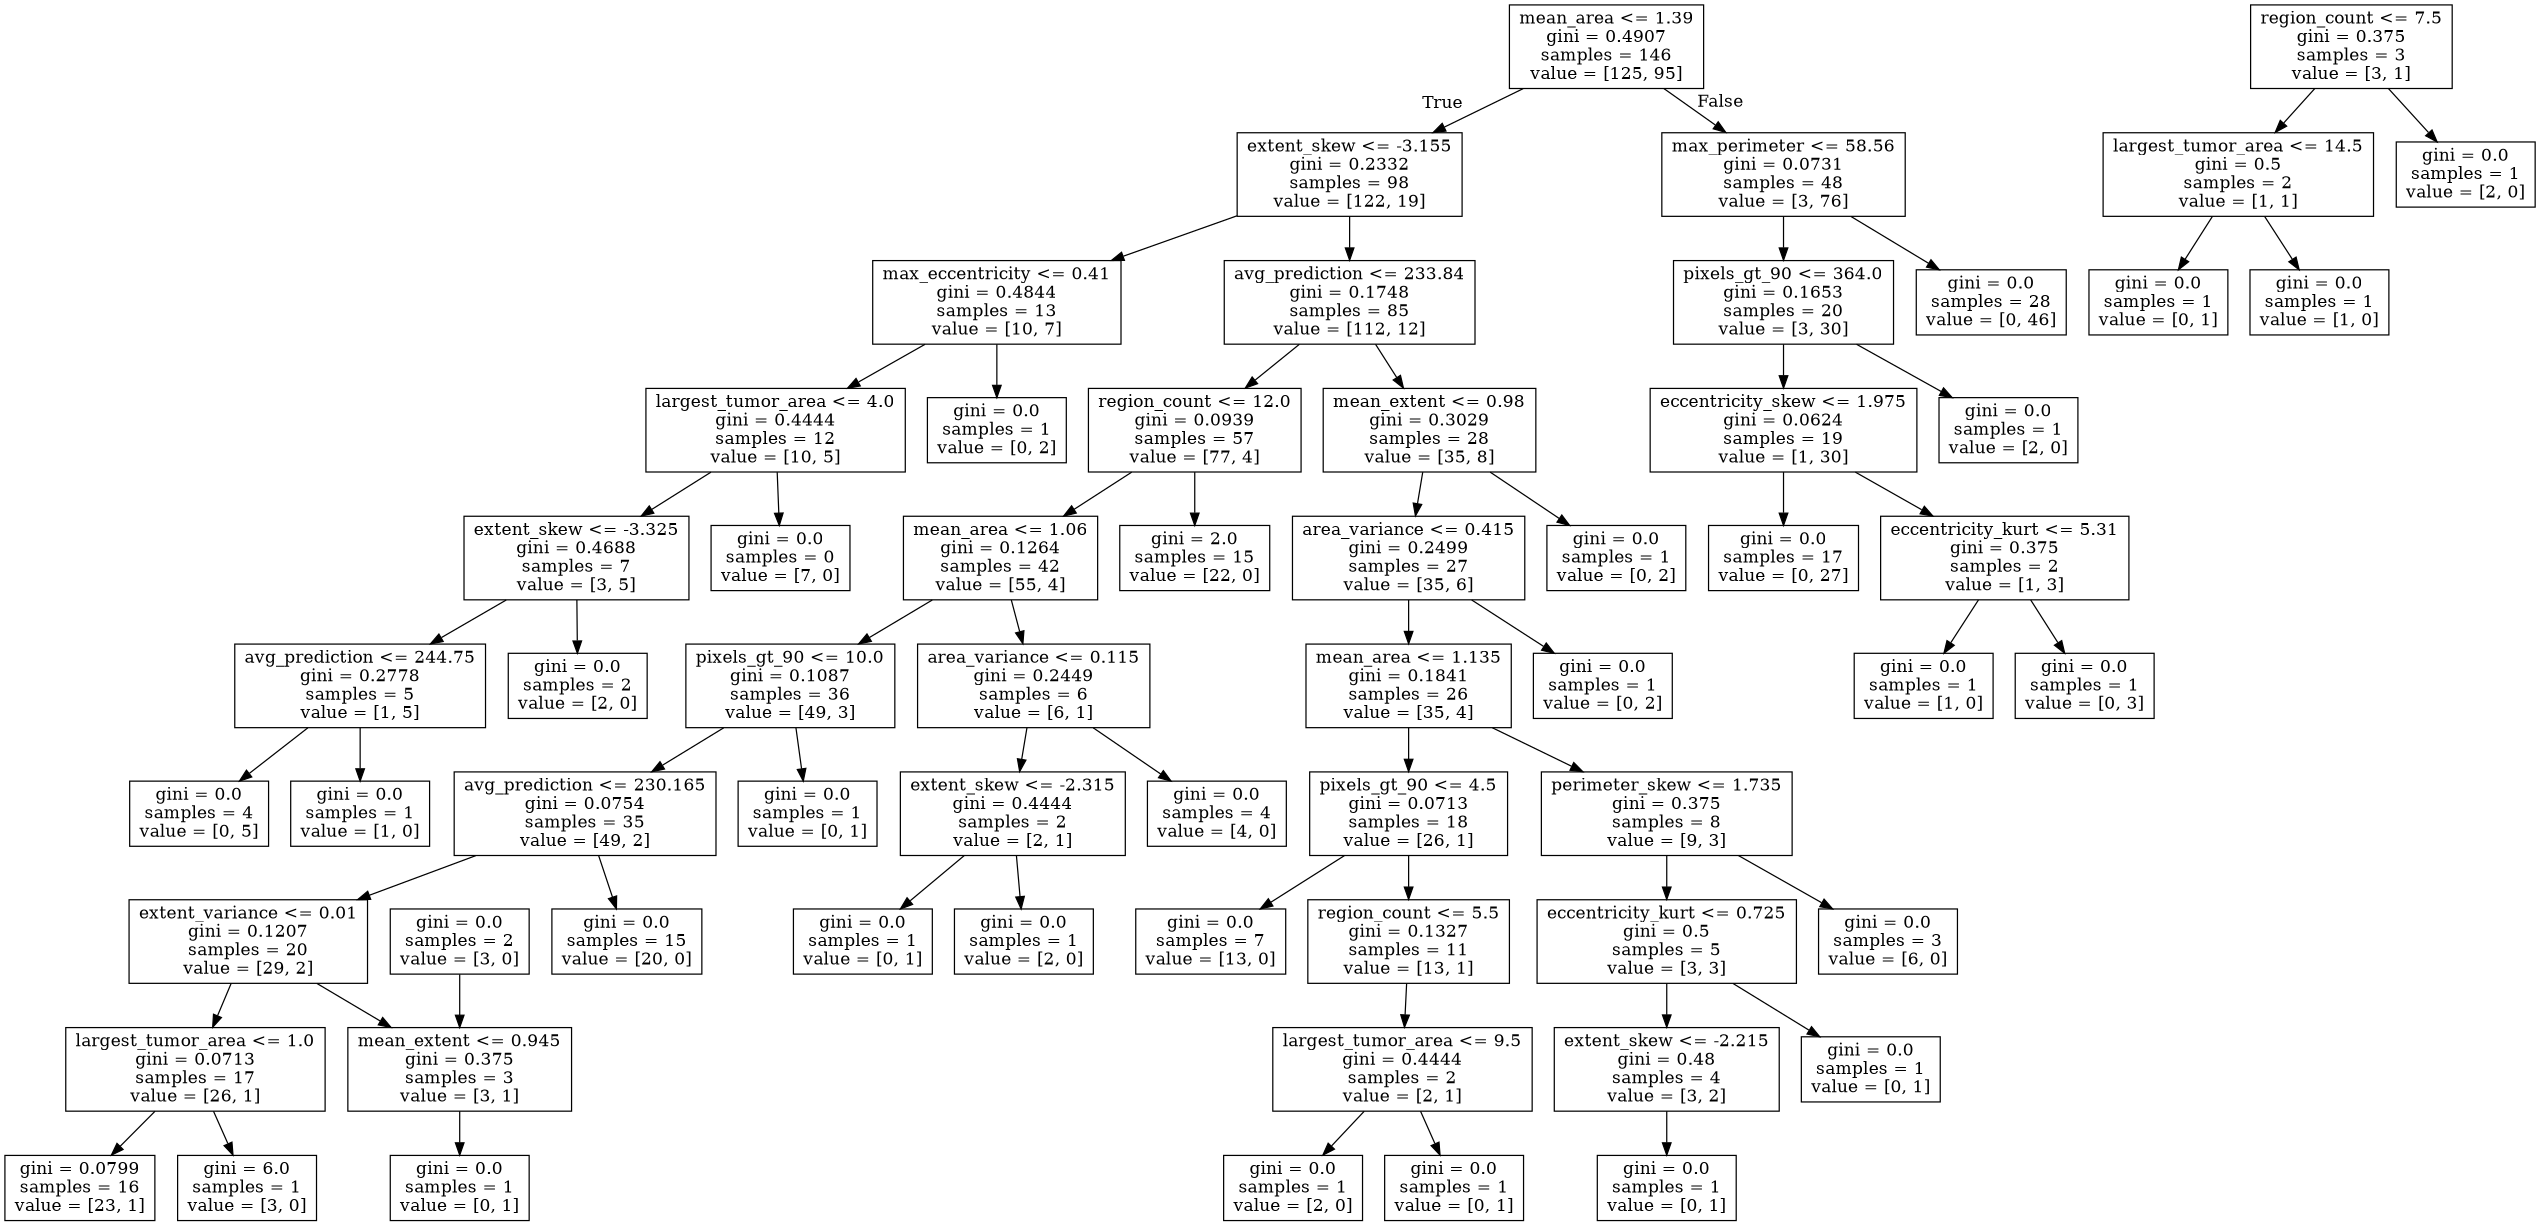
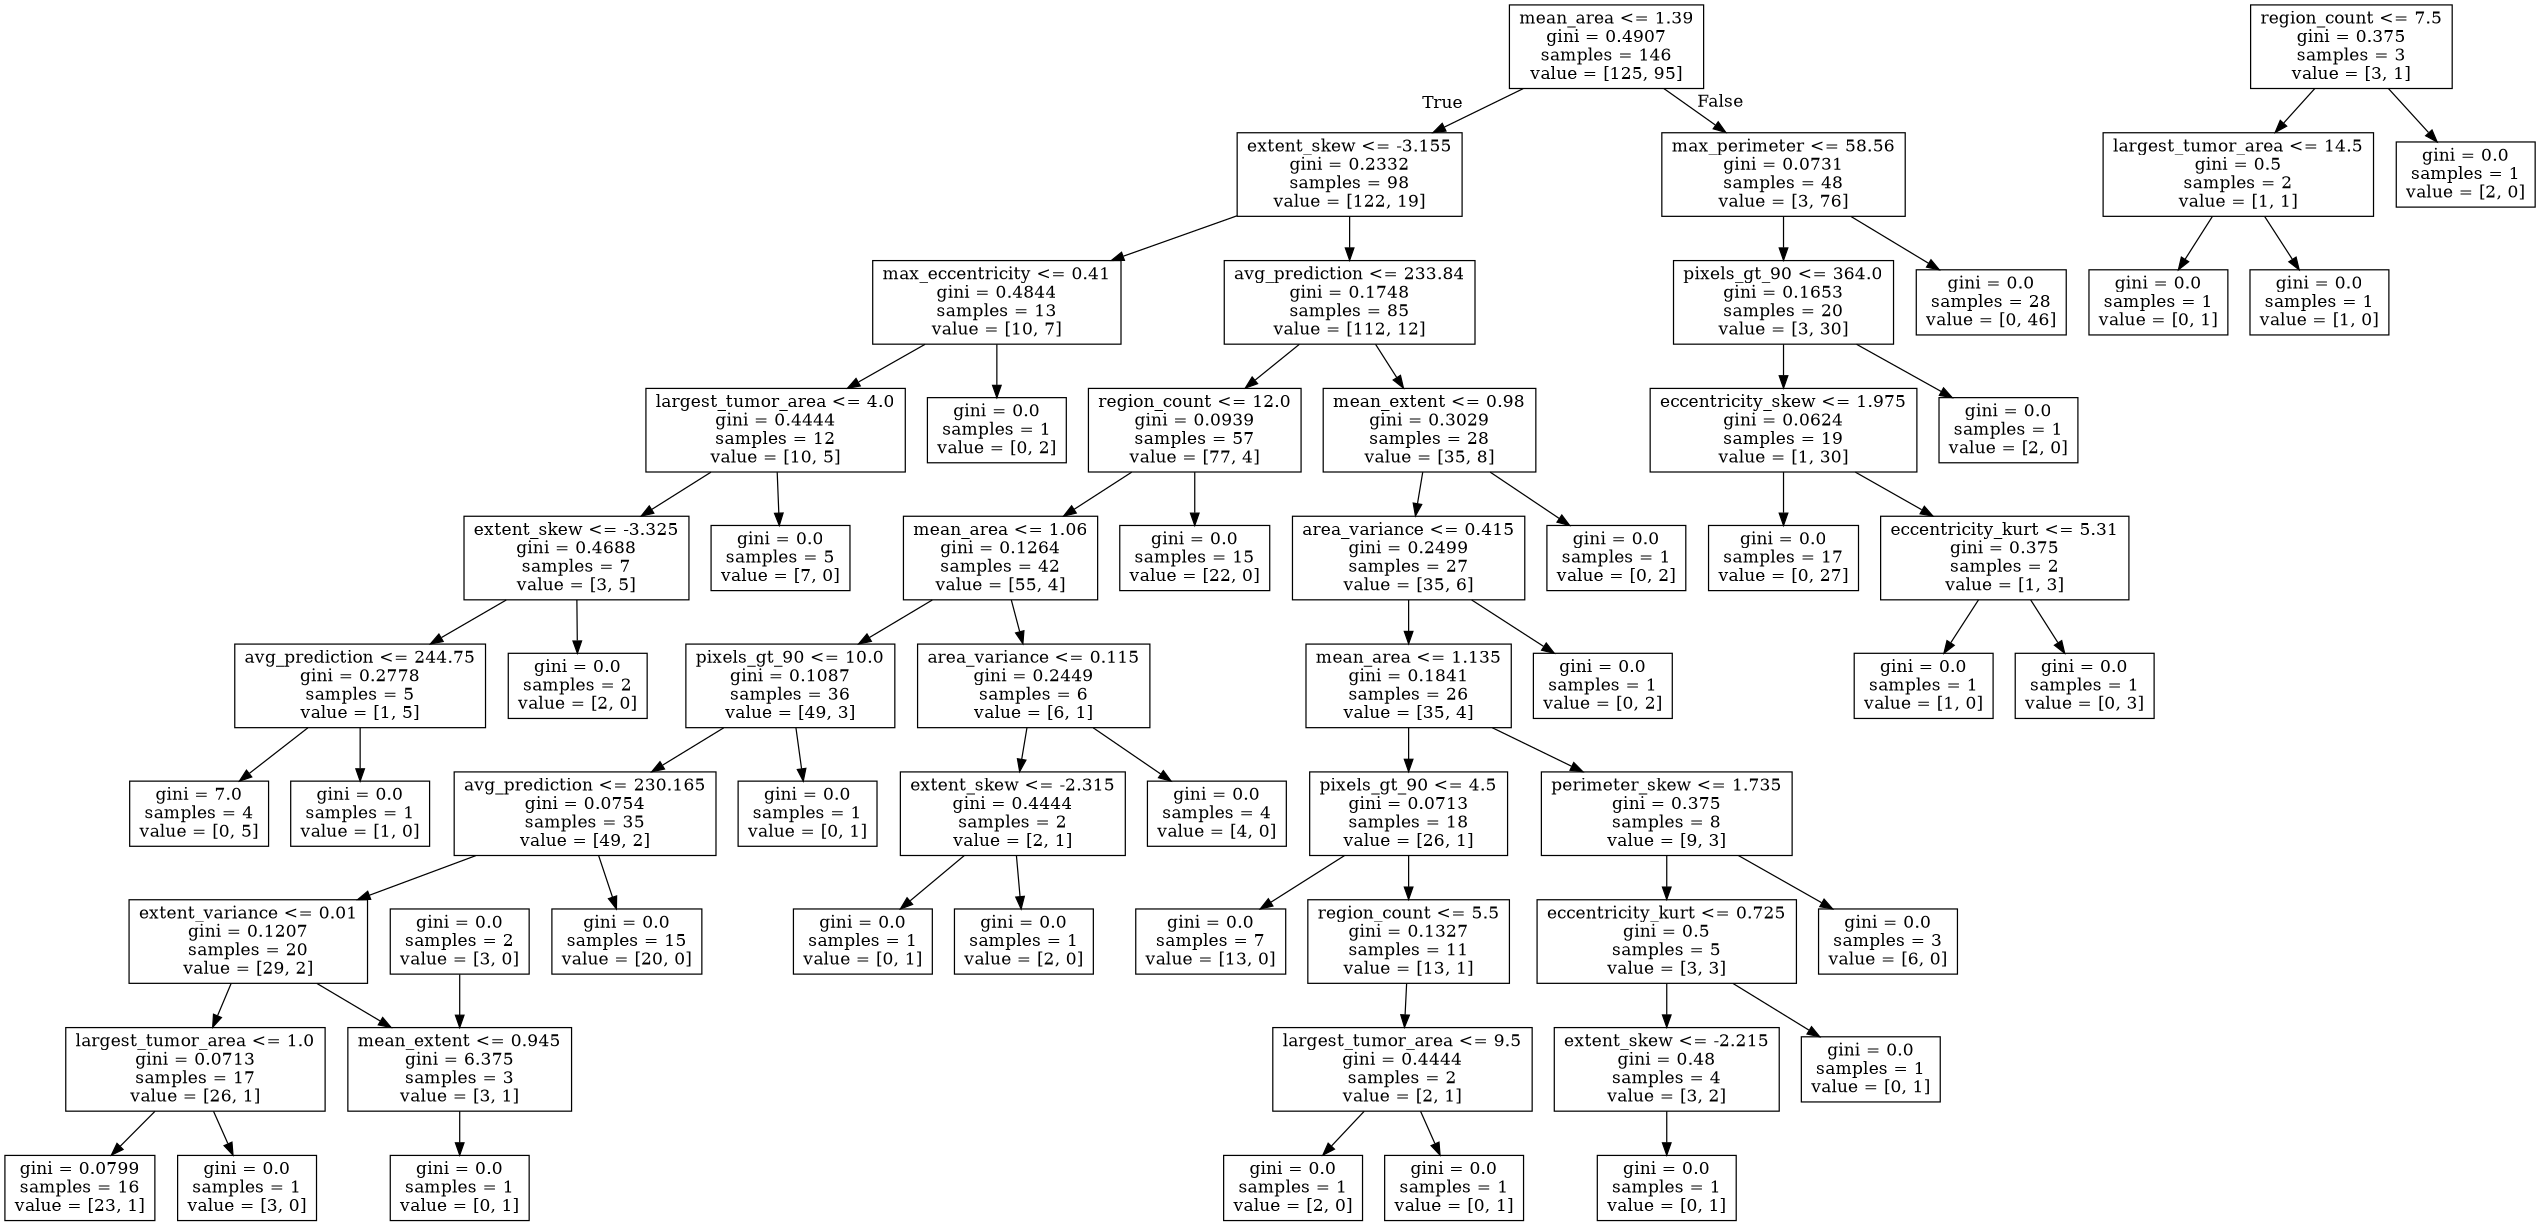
(781, 558) -> (781, 558)
(1195, 558) -> (1195, 558)
(199, 814) -> (199, 814)
(460, 1069) -> (460, 1069)
(247, 1188) -> (247, 1188)
